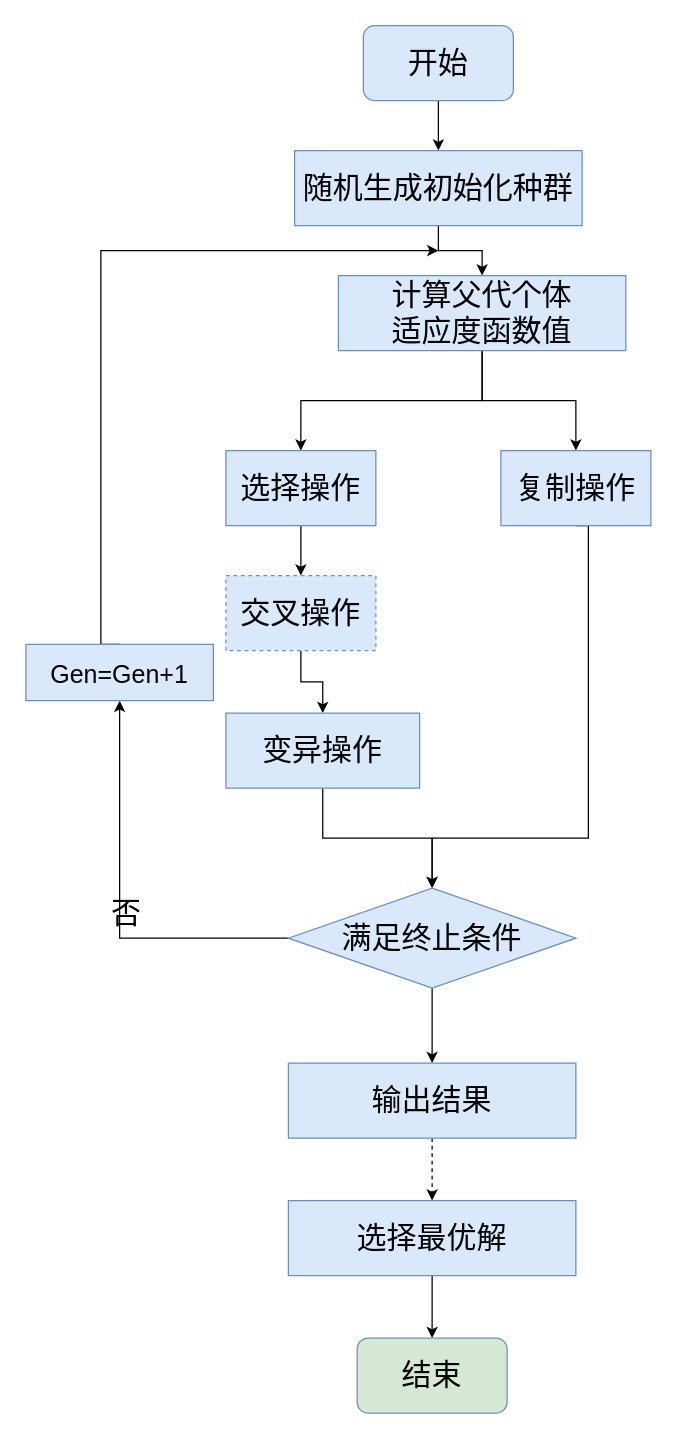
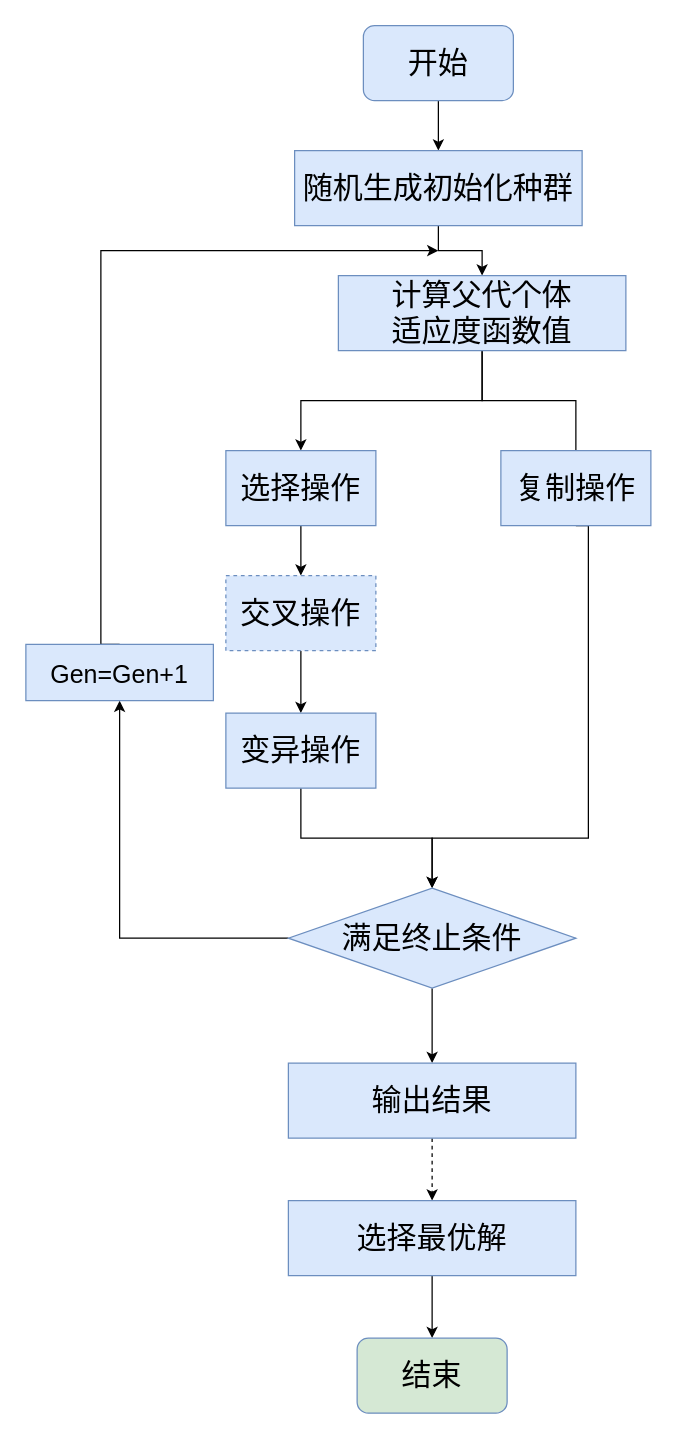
(576, 441) -> (576, 444)
(323, 751) -> (301, 751)
(126, 913) -> none
